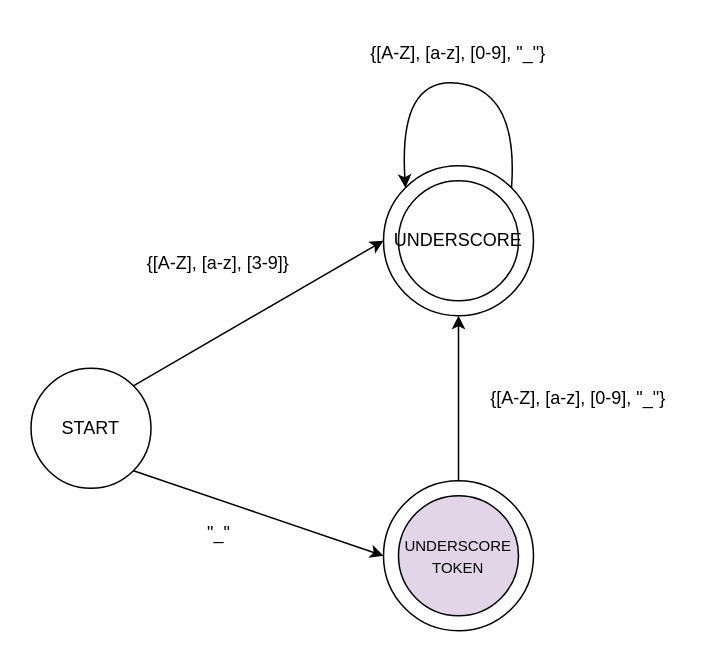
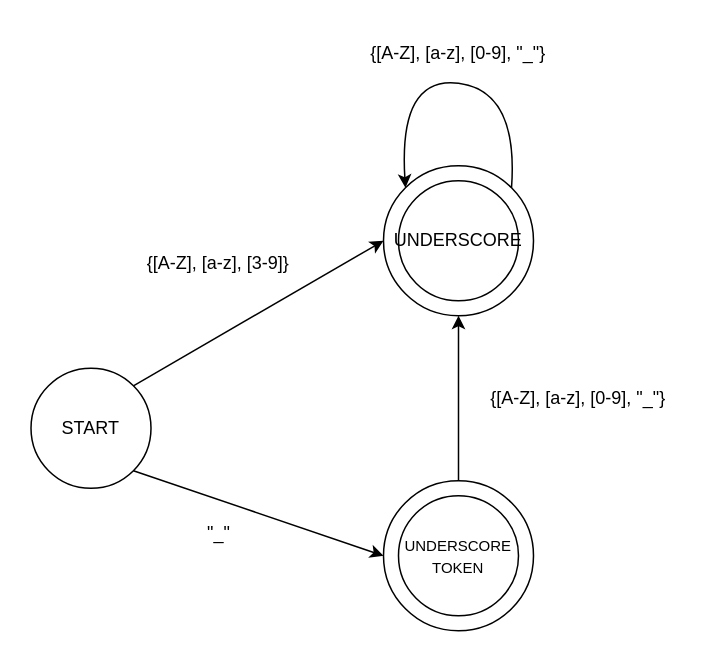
(458, 556) -> (458, 556)
